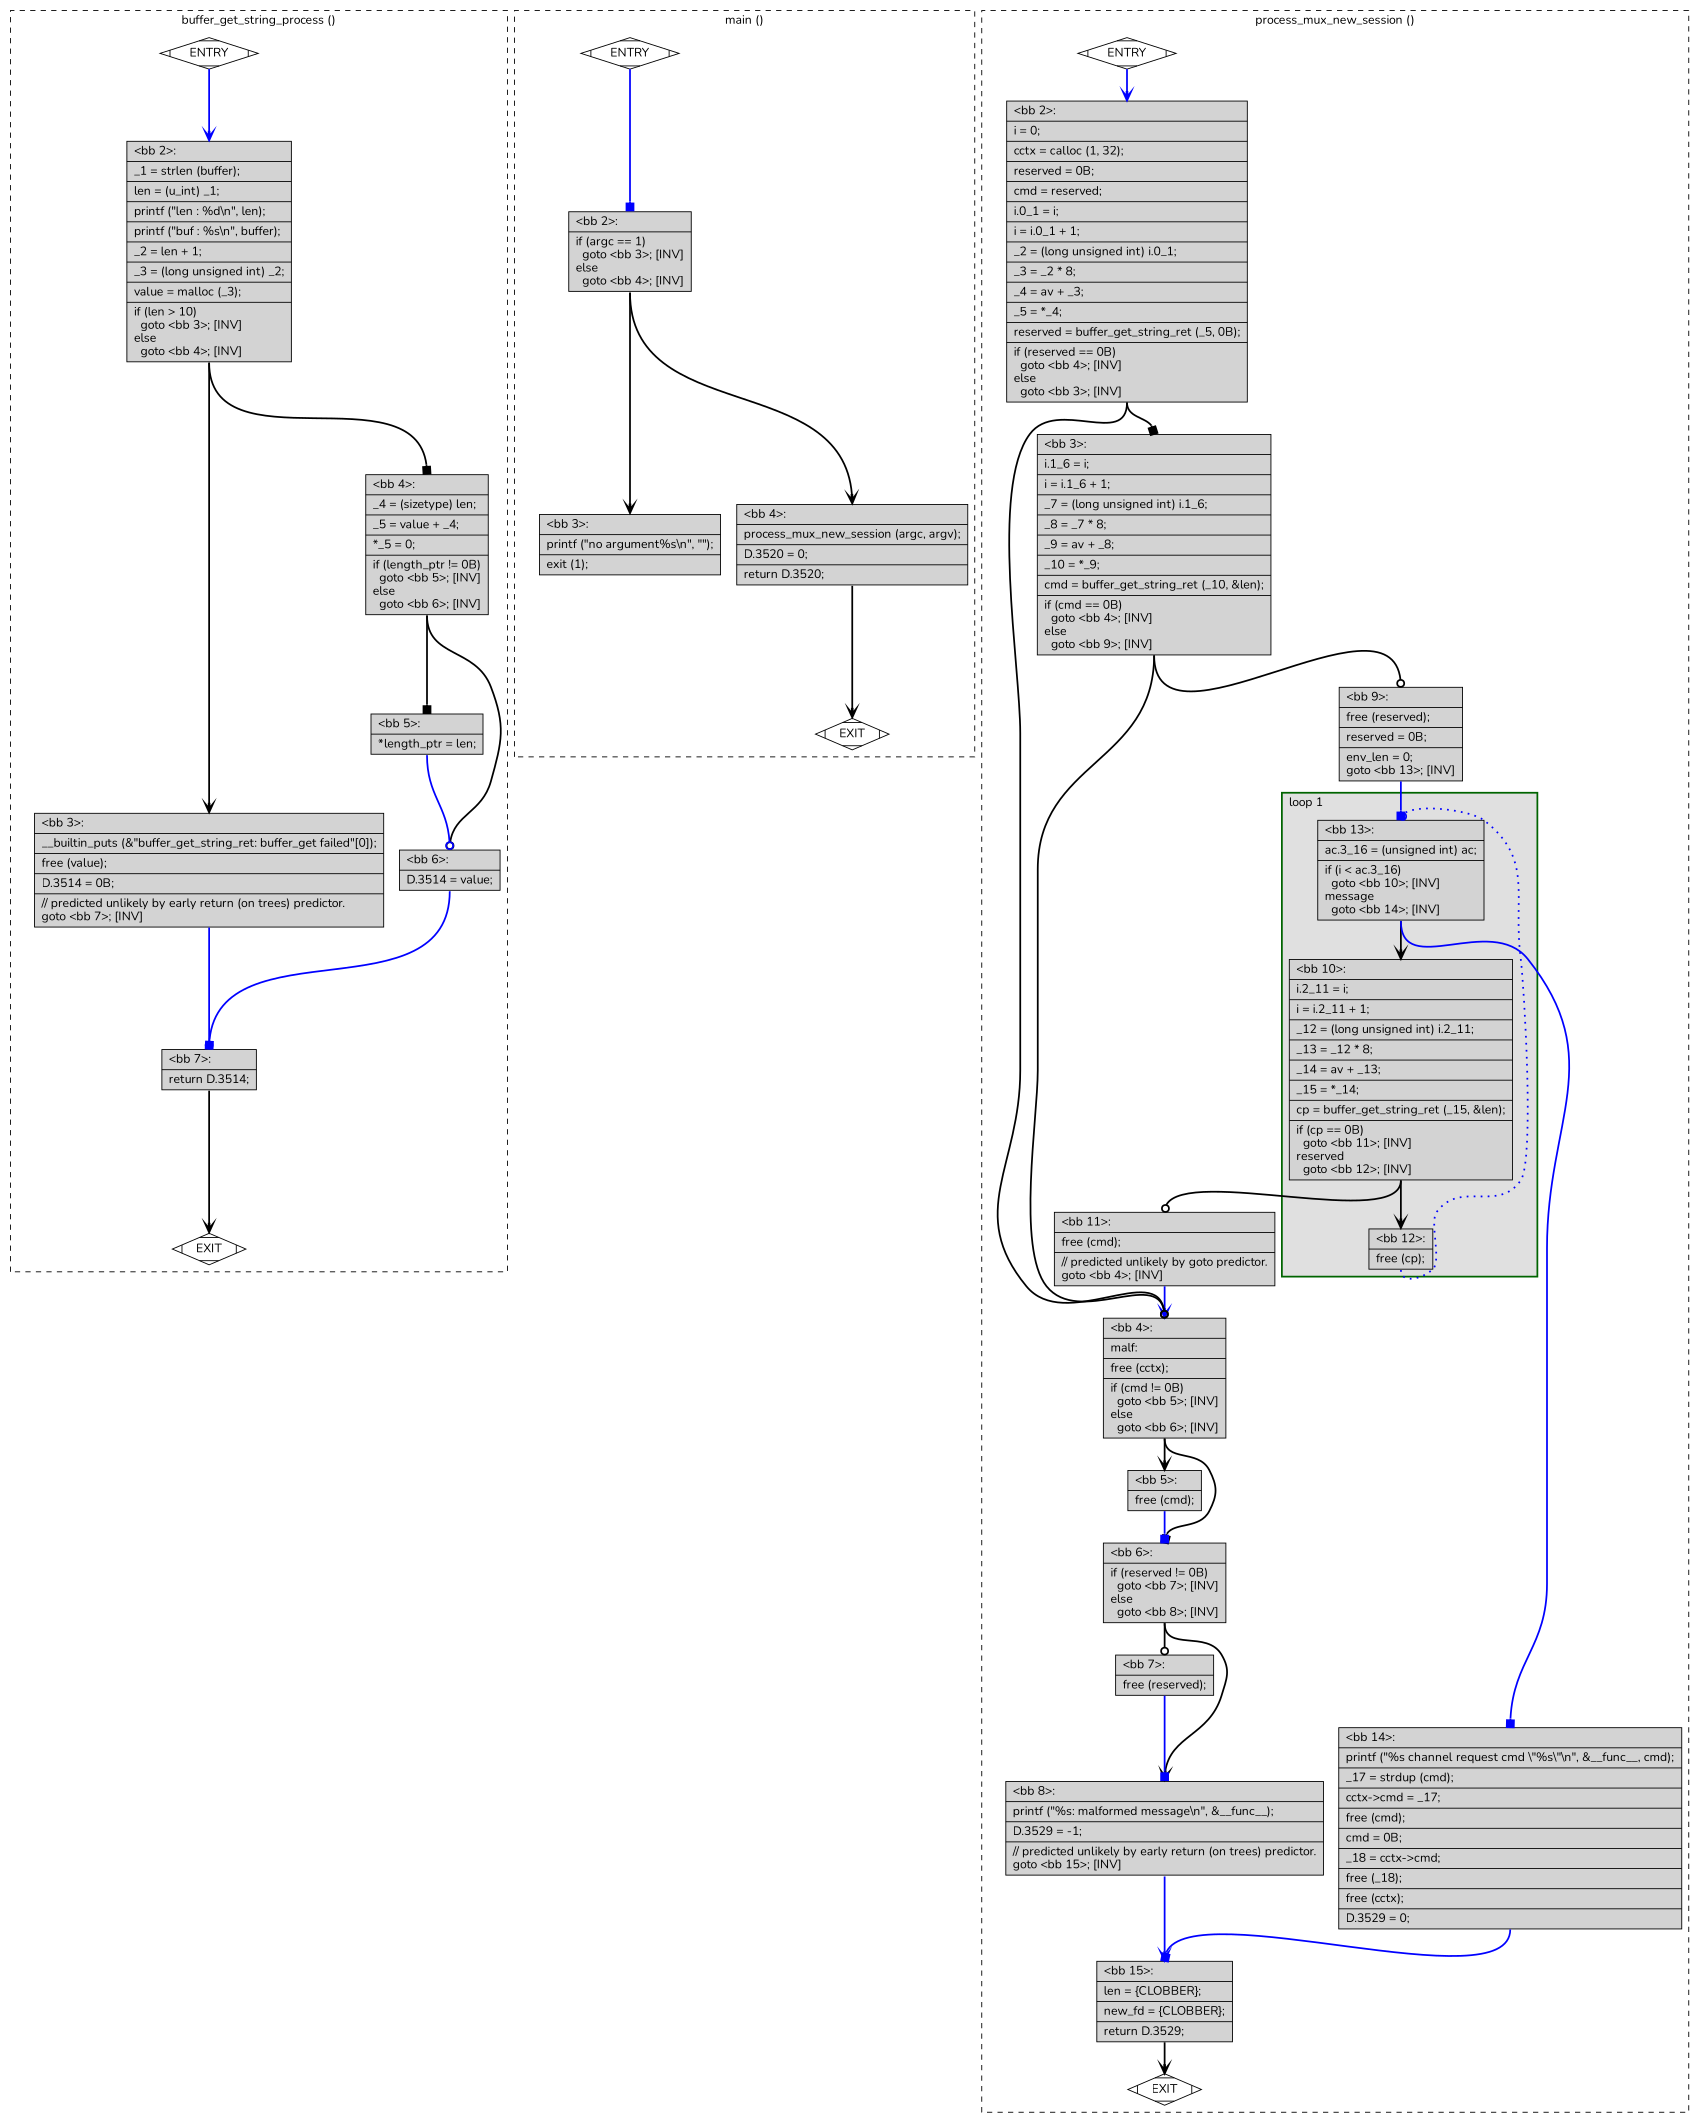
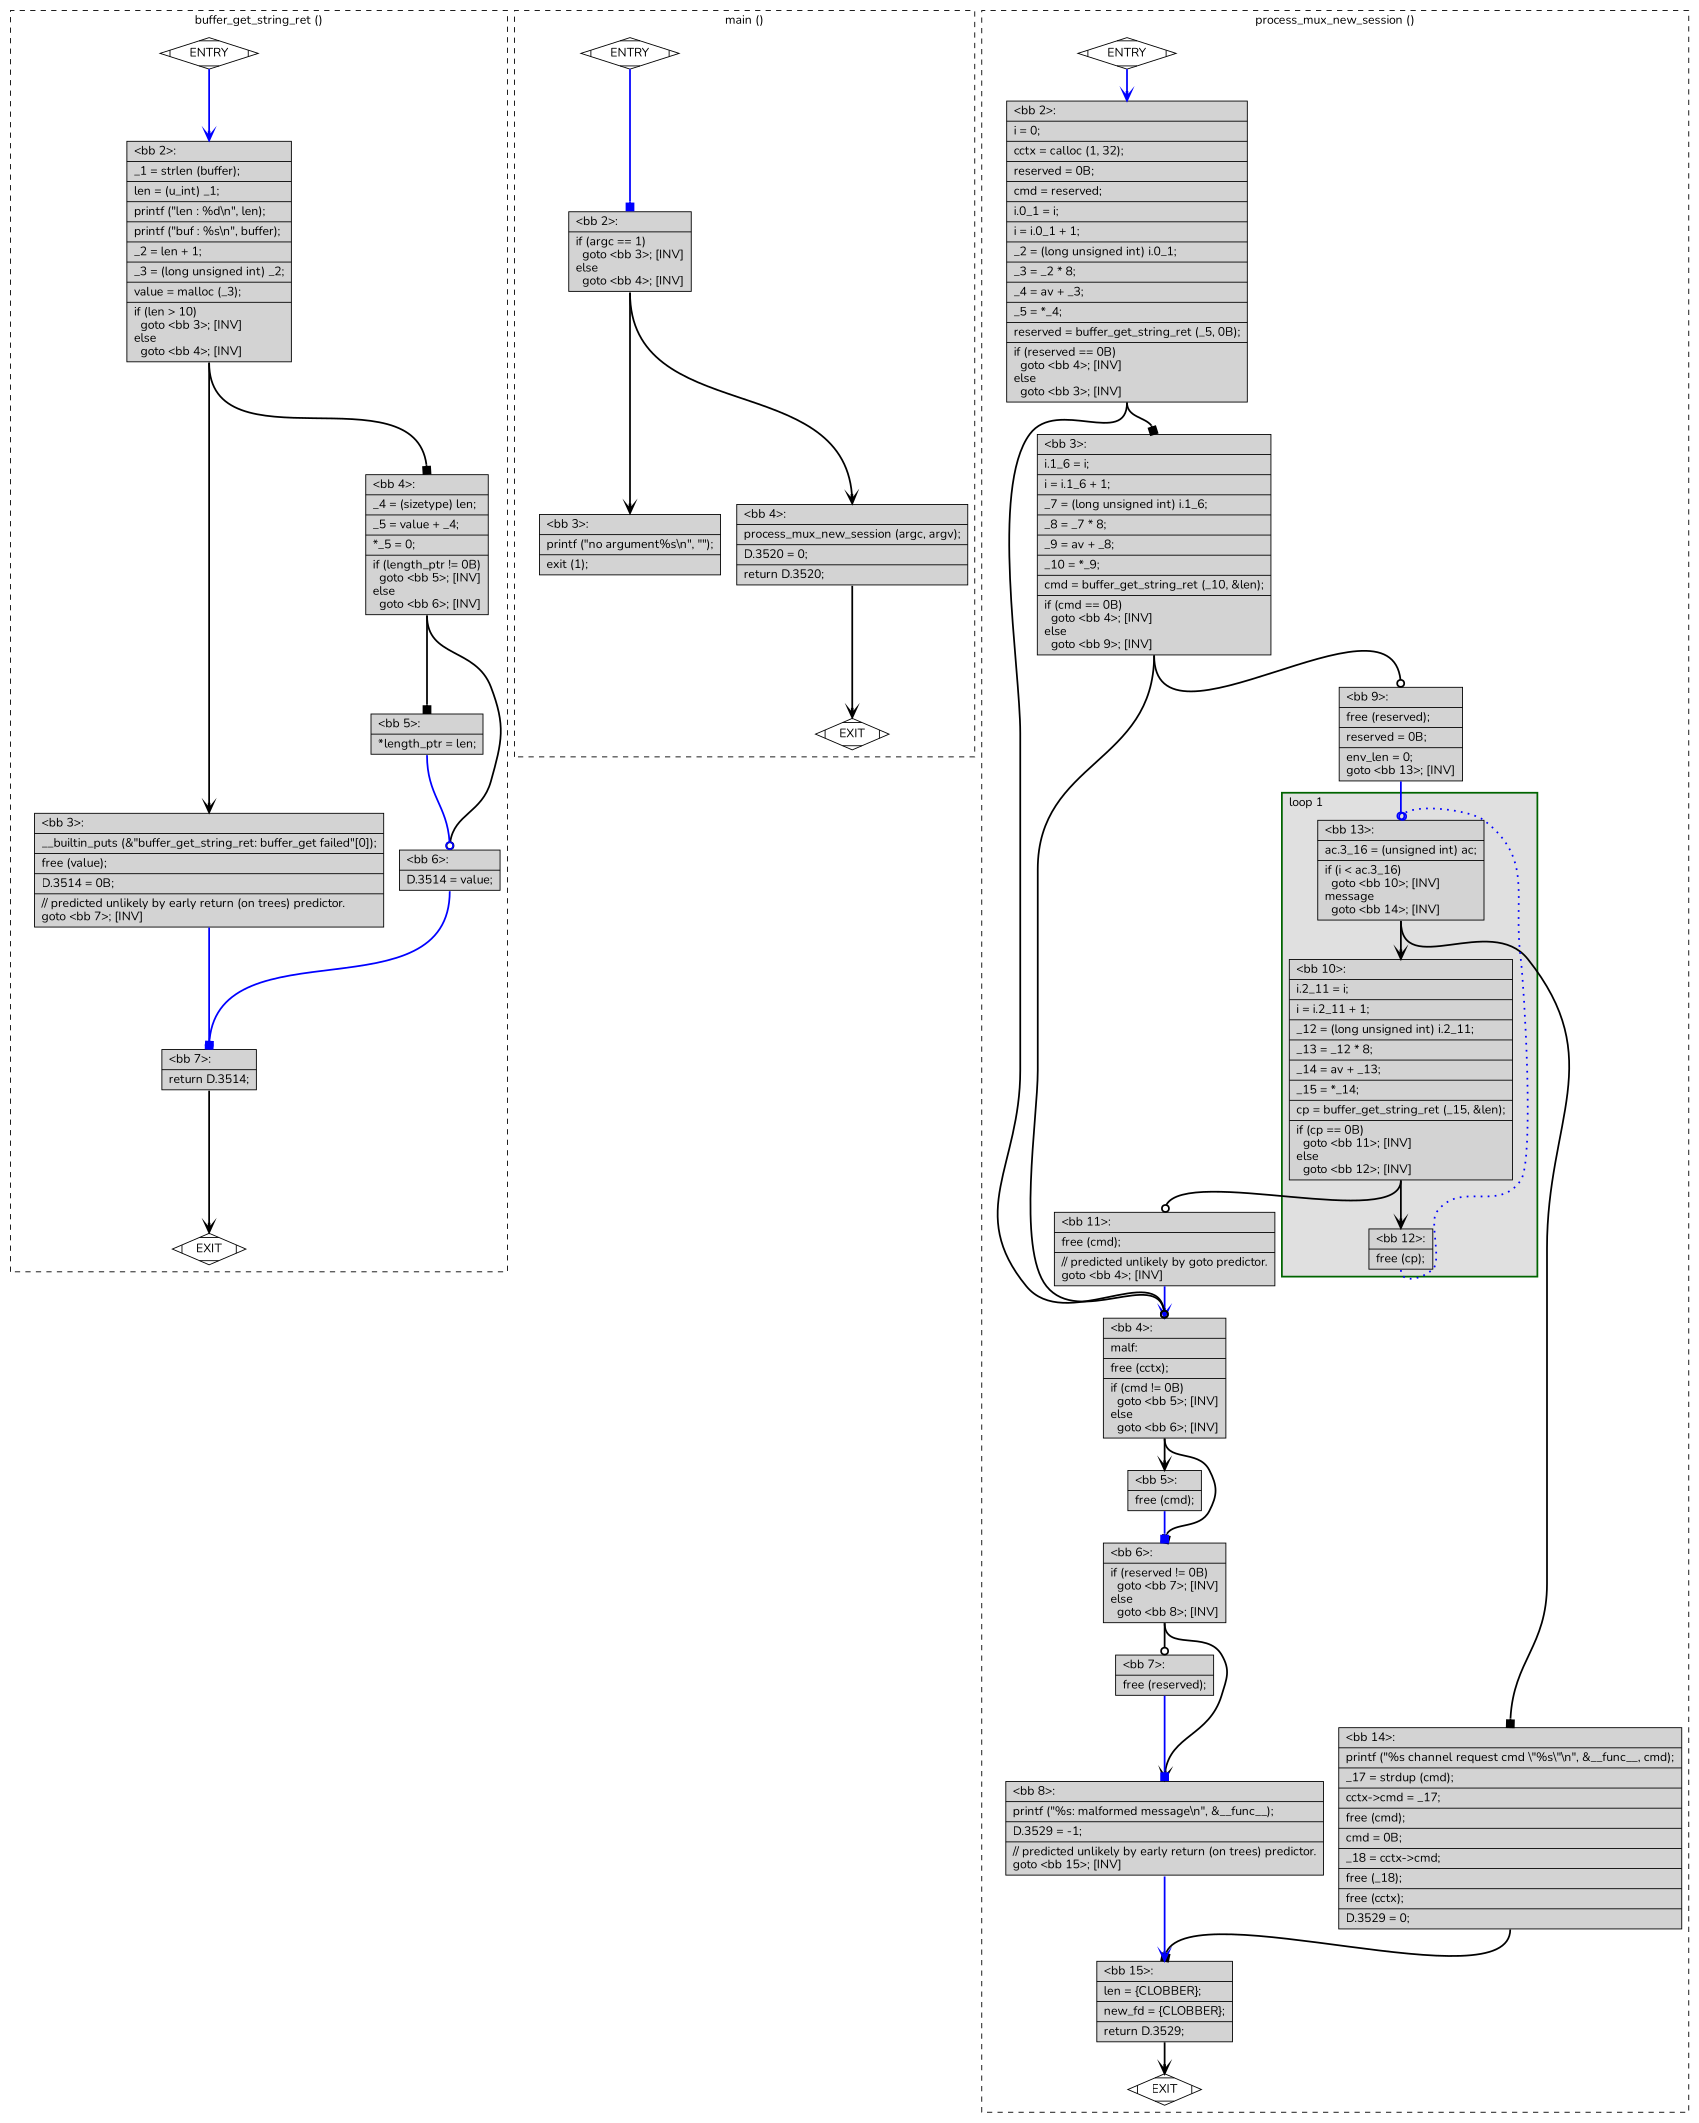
(259, 21) -> (259, 21)
(1401, 798) -> (1401, 798)
(1320, 1156) -> (1308, 1156)
(1547, 1262) -> (1547, 1262)
(1342, 1946) -> (1342, 1946)
